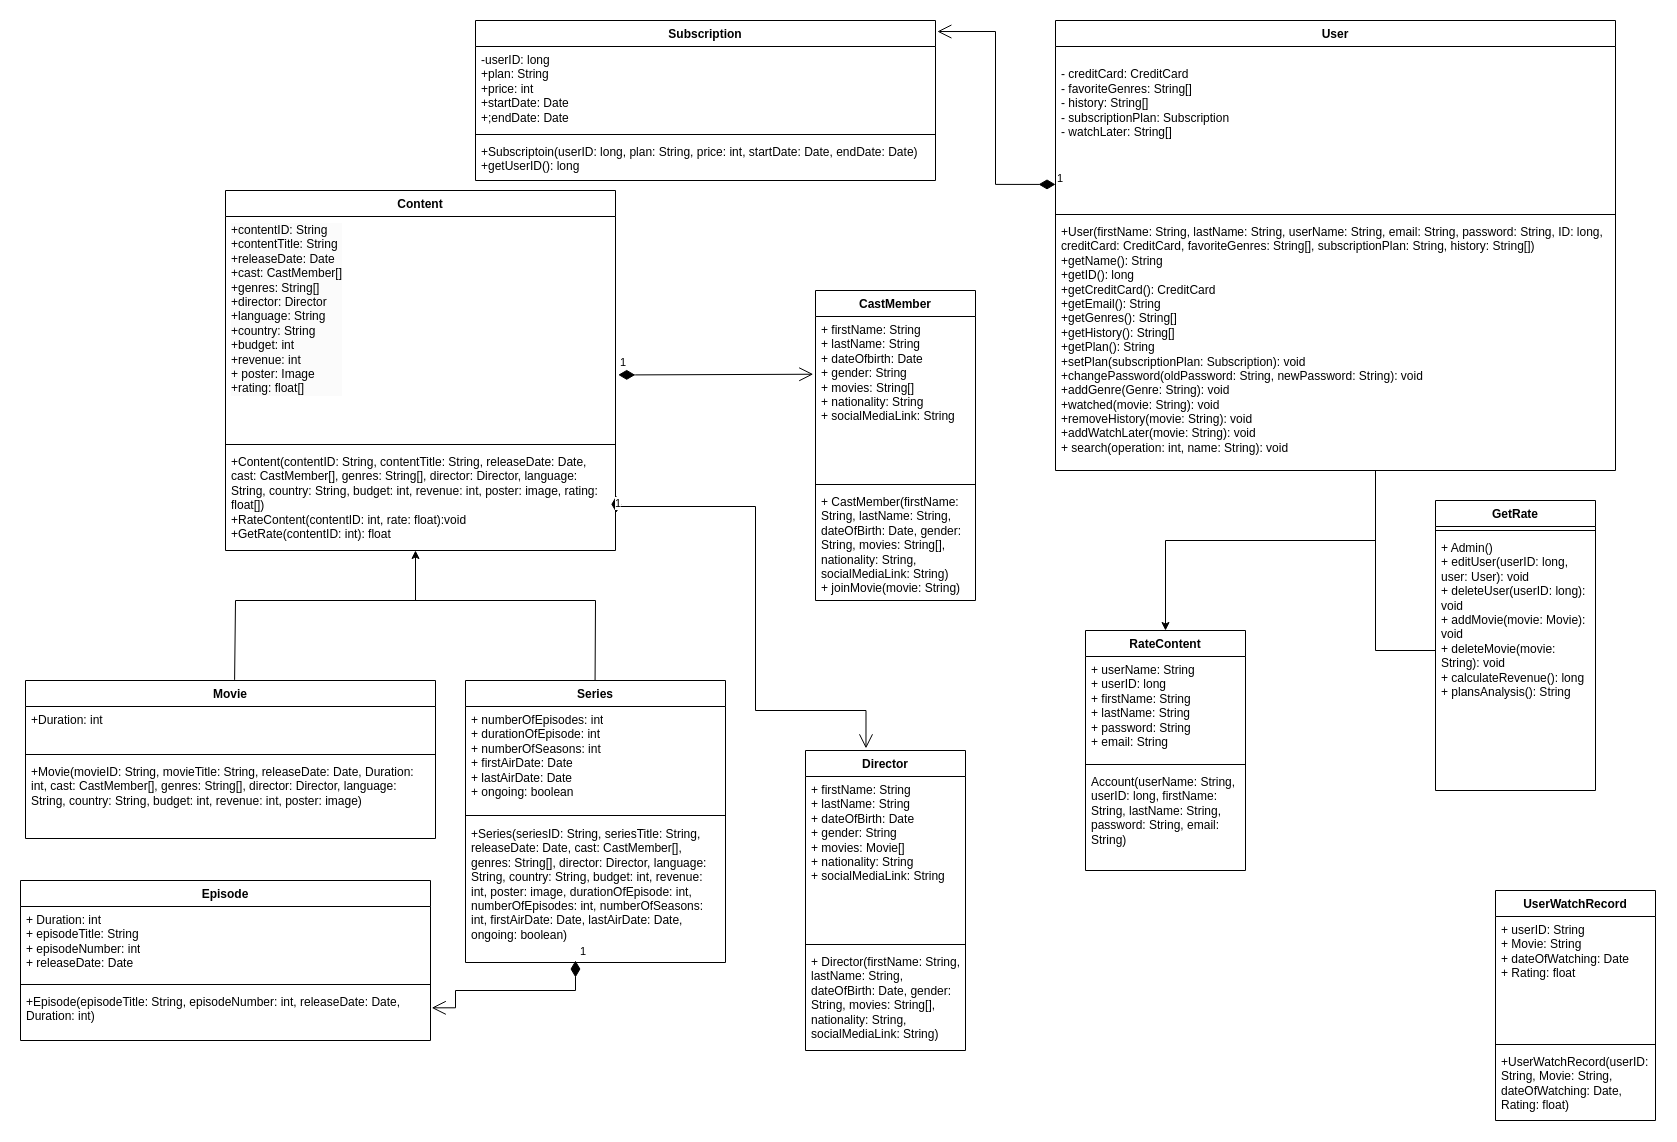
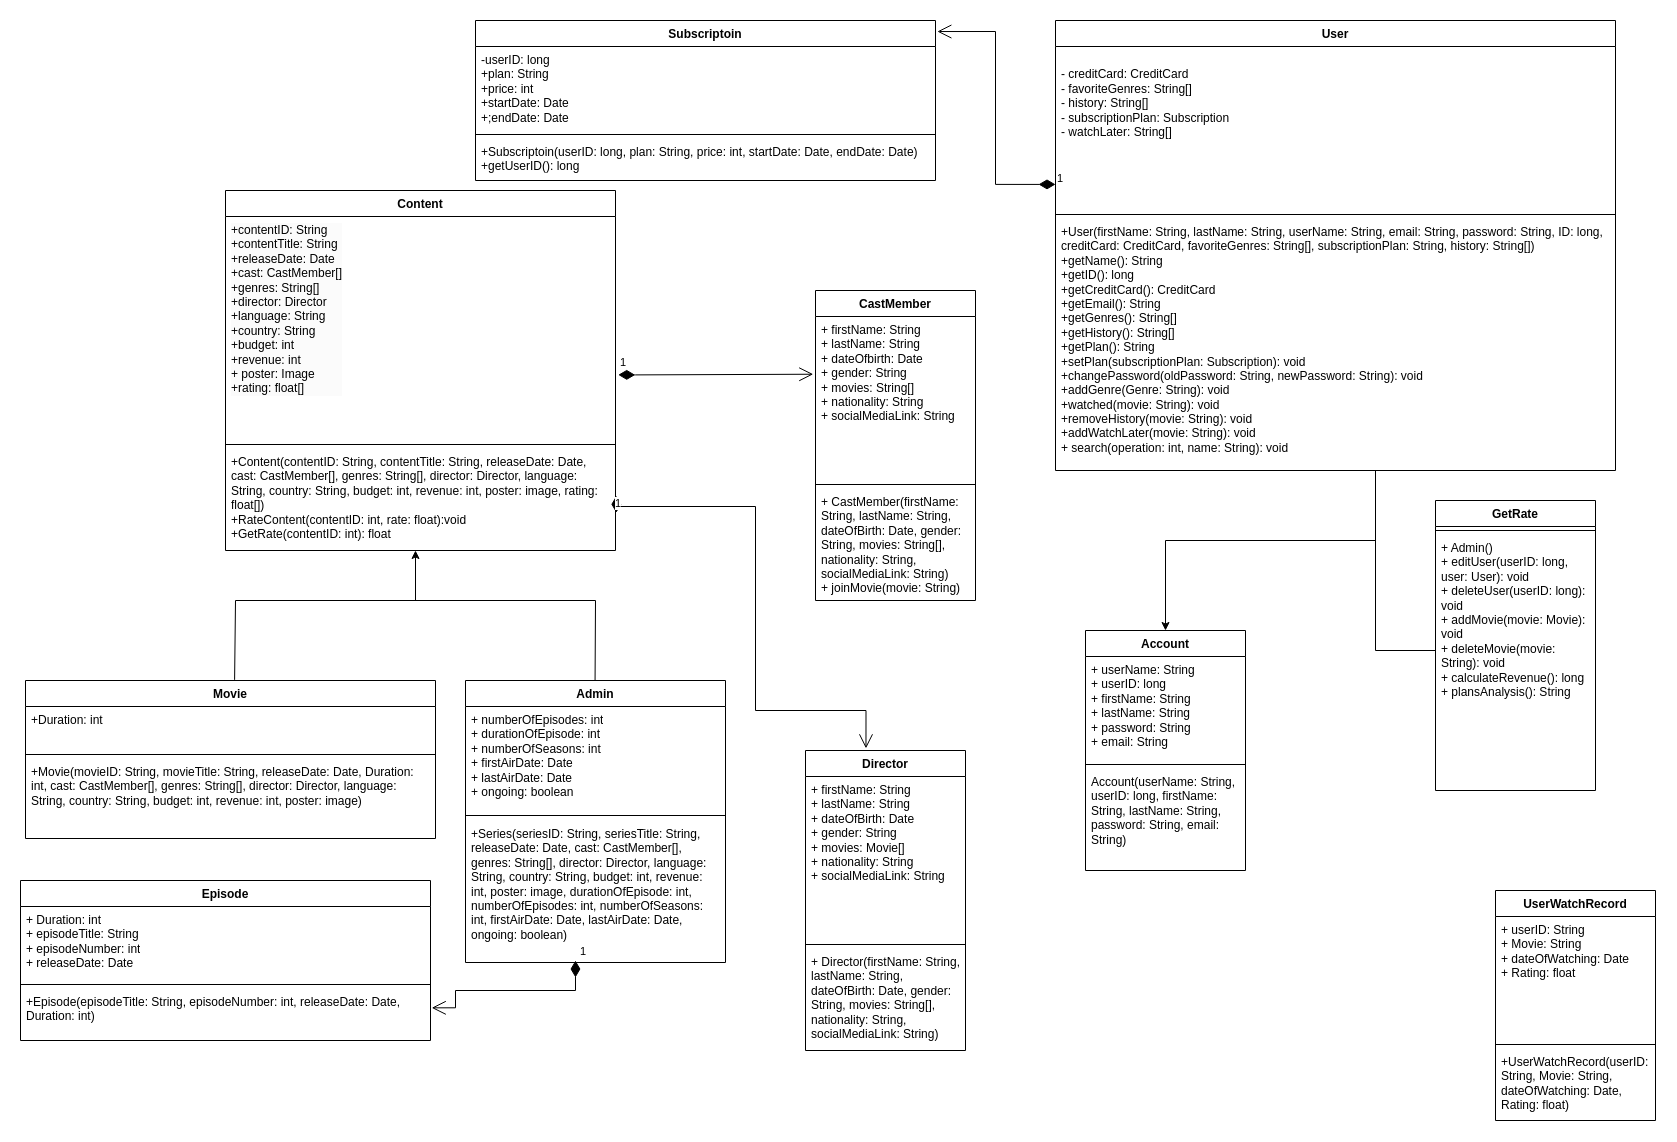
(706, 35) -> (706, 35)
(1166, 645) -> (1166, 645)
(596, 695) -> (596, 695)
